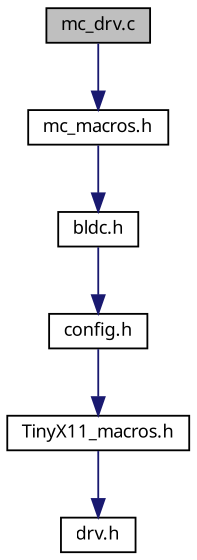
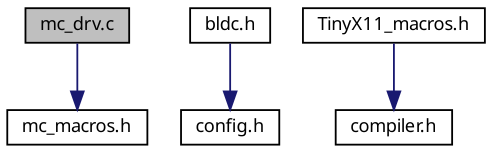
(98, 169) -> none
(98, 373) -> none
(98, 535) -> (394, 127)
